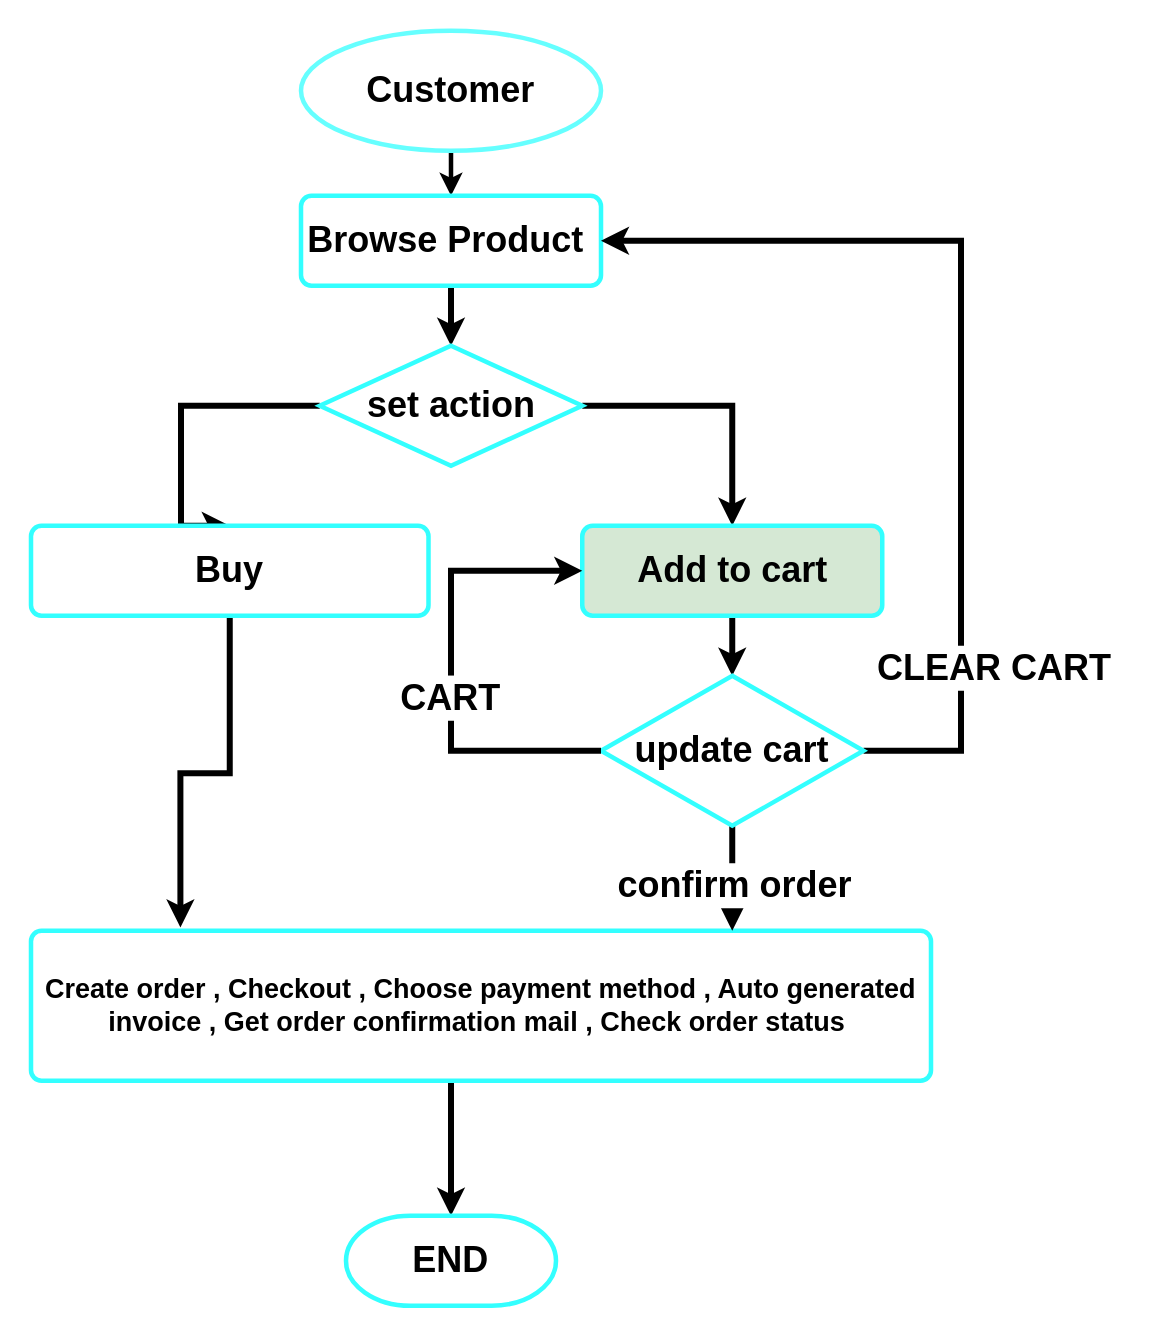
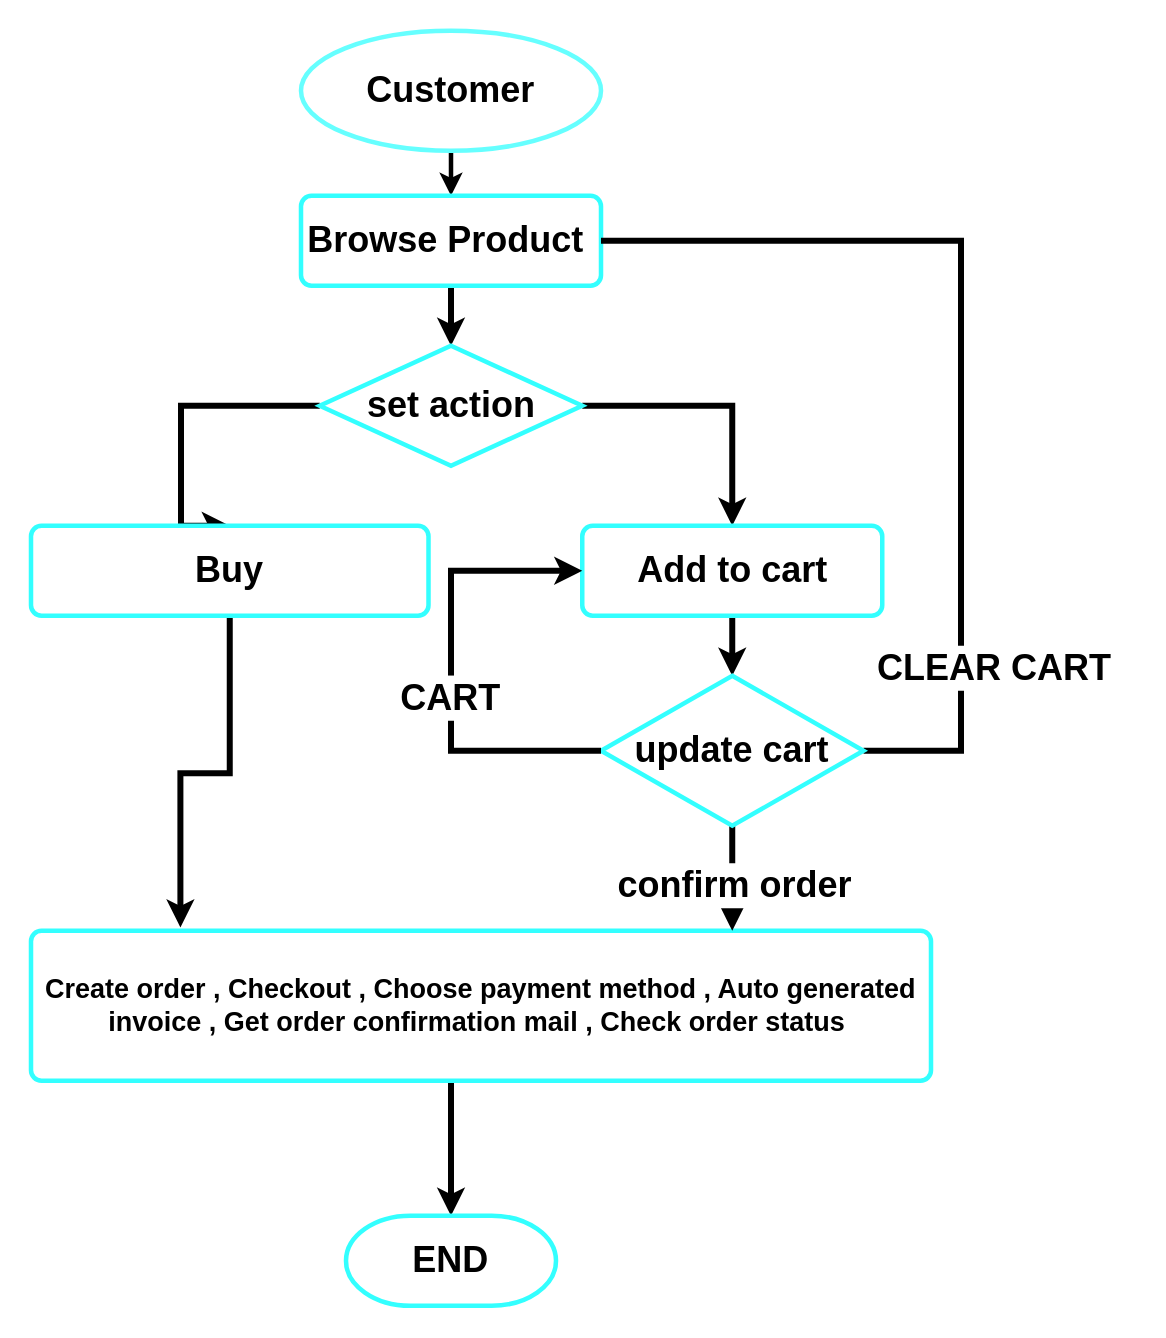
(622, 241) -> (604, 241)
(732, 571) -> (732, 571)
